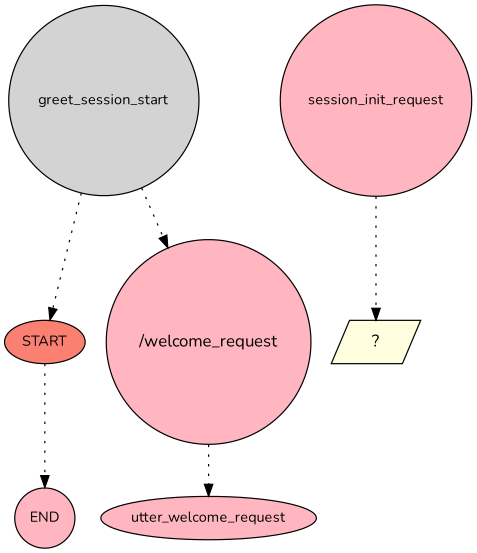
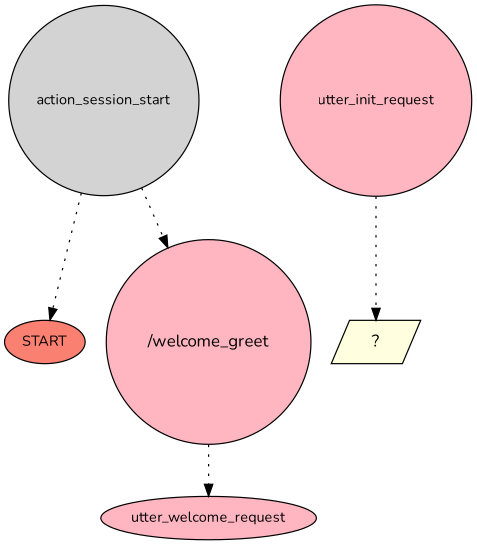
(104, 101) -> (104, 101)
(376, 101) -> (376, 101)
(209, 342) -> (209, 342)
(45, 518) -> none
